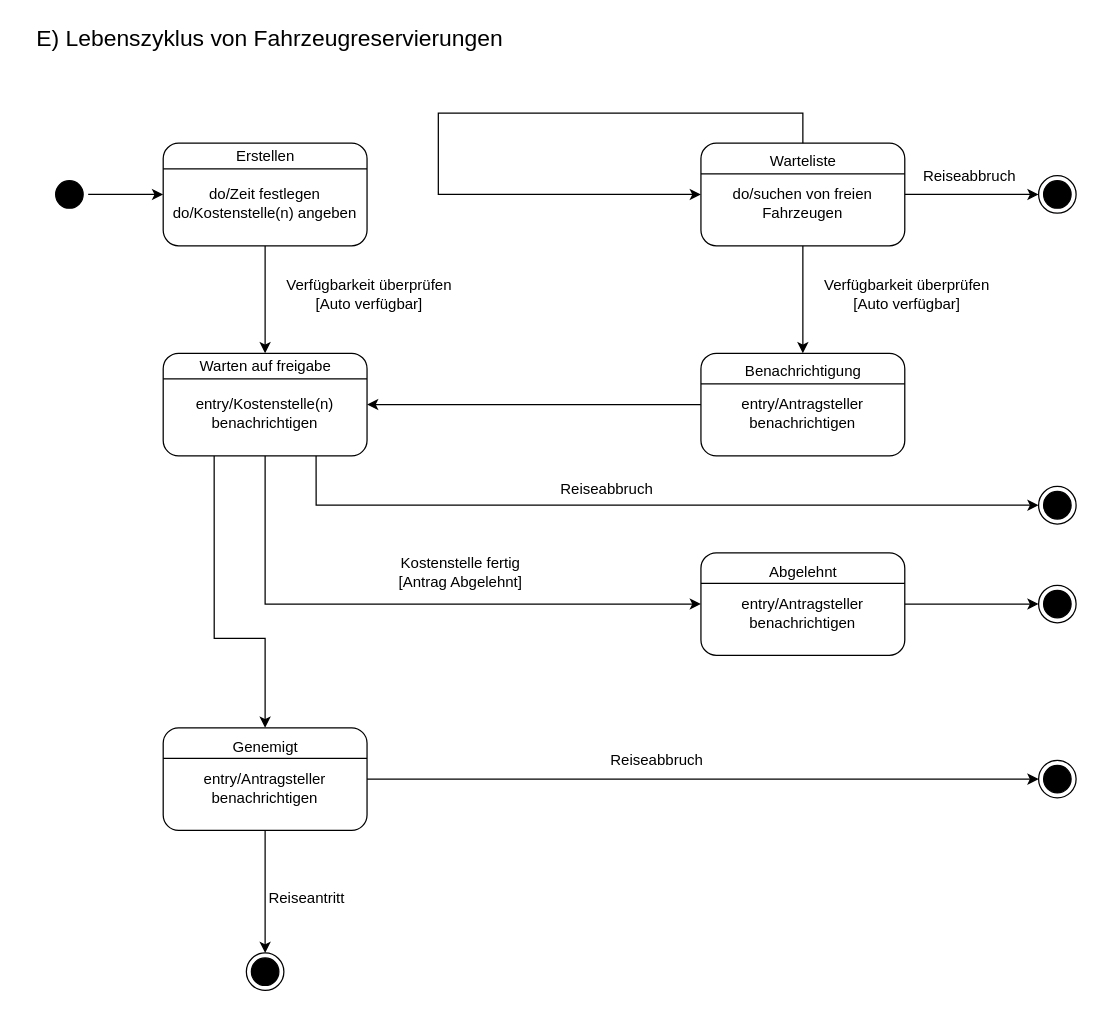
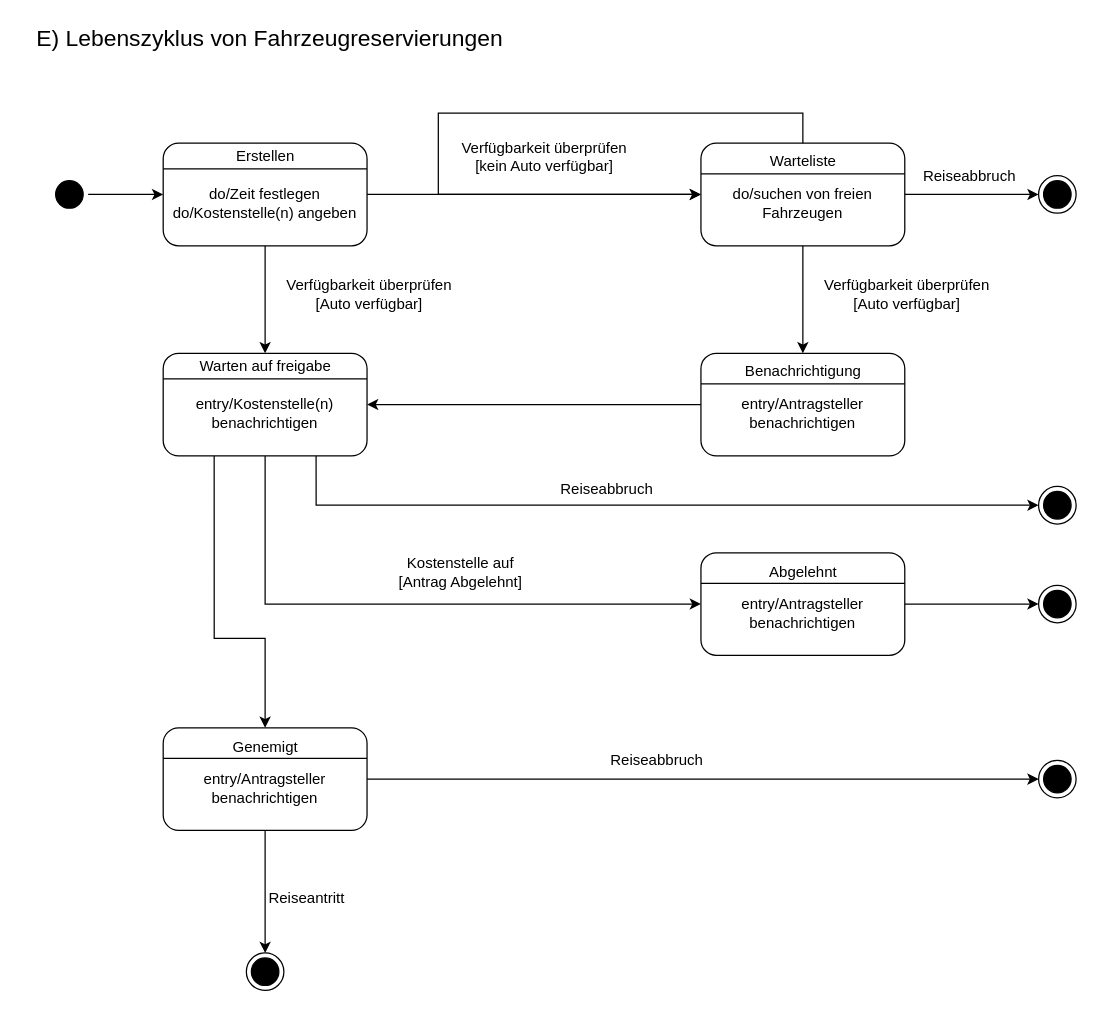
none -> (544, 157)
none -> (401, 194)
(461, 572) -> (461, 572)
